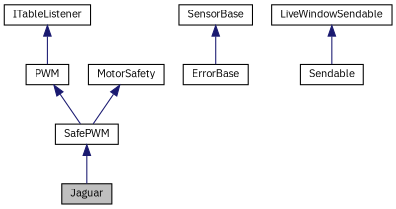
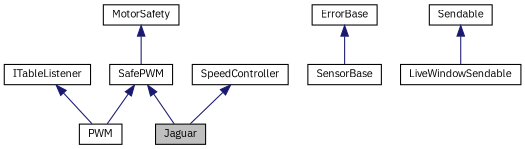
(216, 50) -> (345, 50)
(332, 50) -> (461, 50)
none -> (240, 75)
(70, 109) -> (118, 109)
